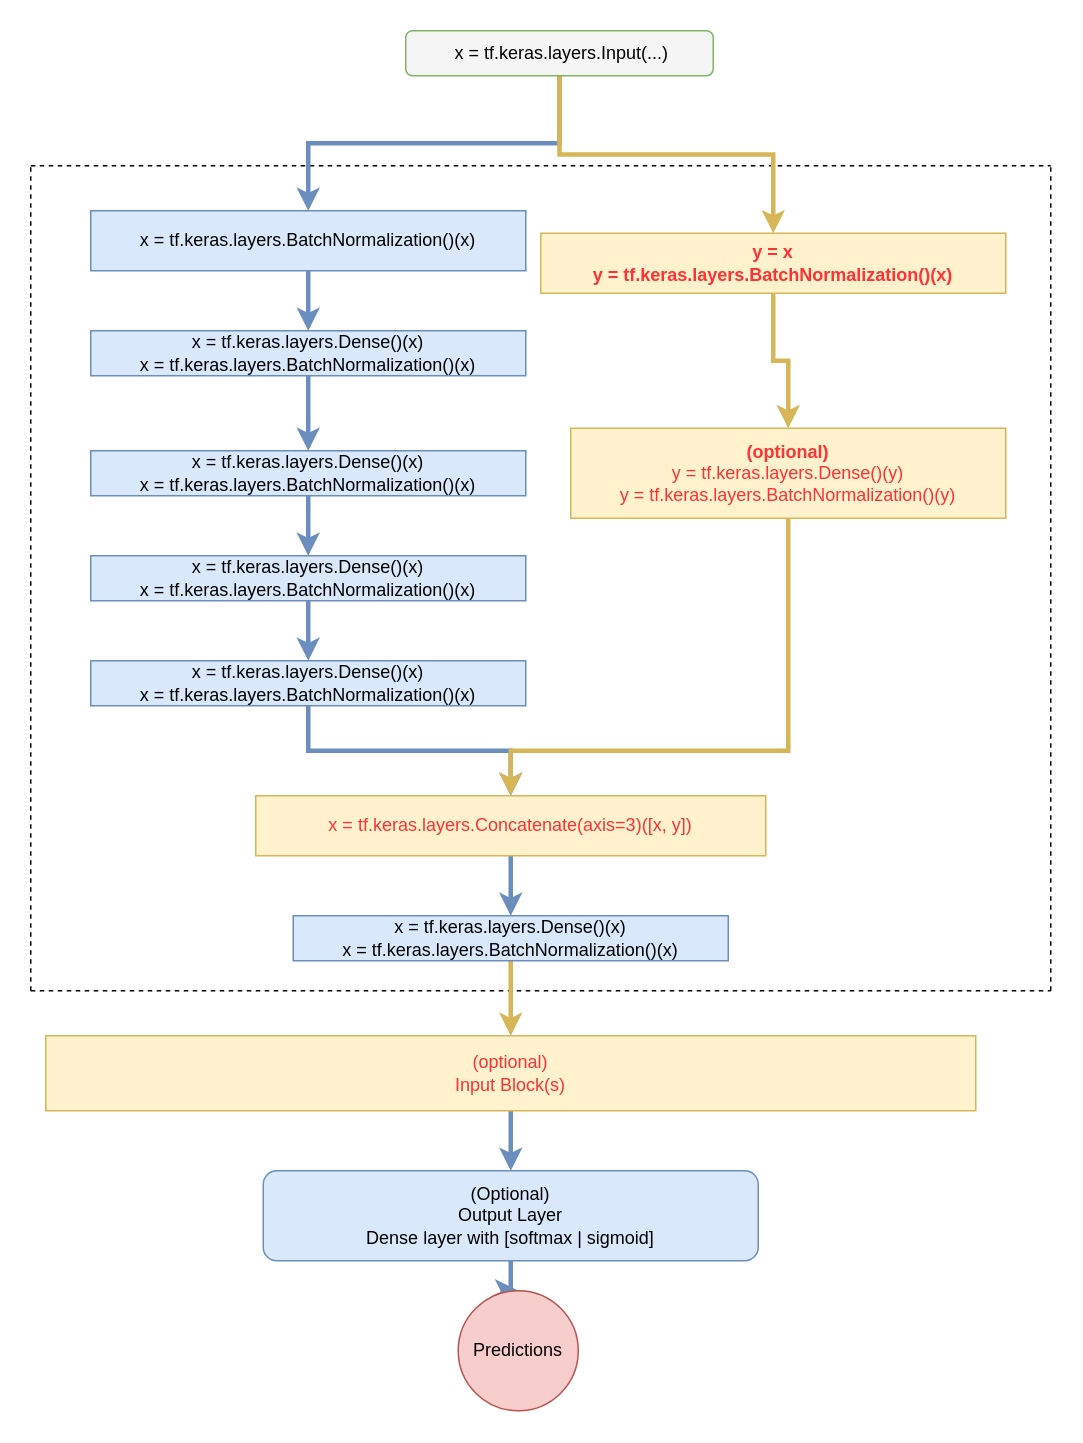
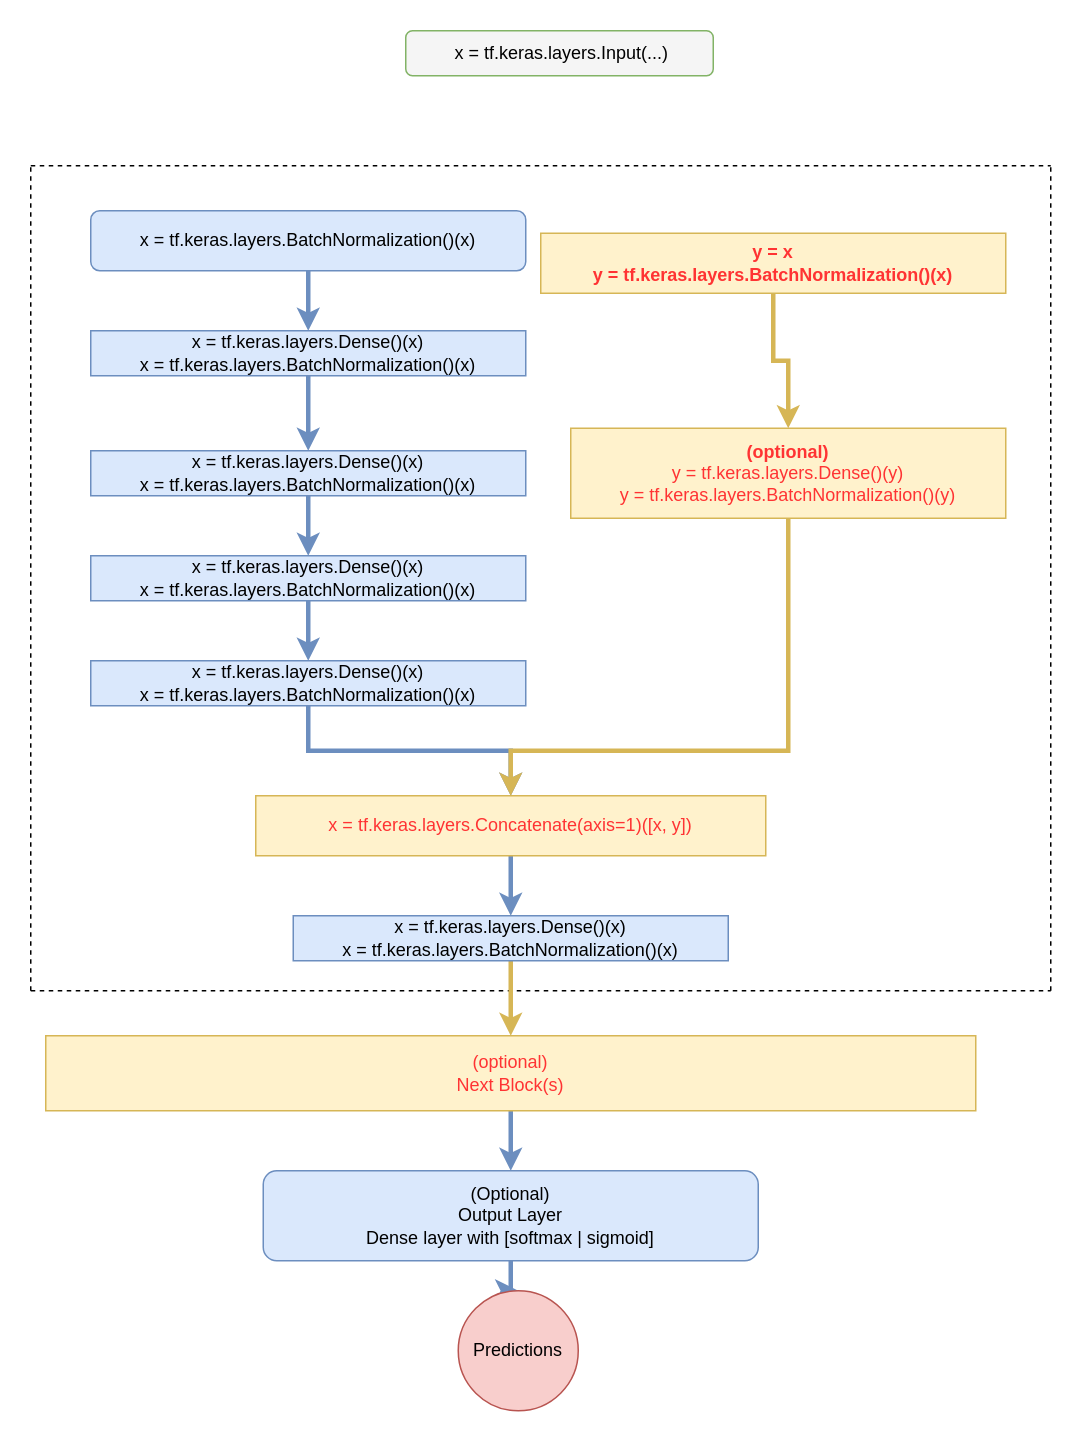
(407, 143) -> none
(693, 155) -> none
(308, 241) -> (308, 241)
(511, 826) -> (511, 826)
(511, 1073) -> (511, 1073)
